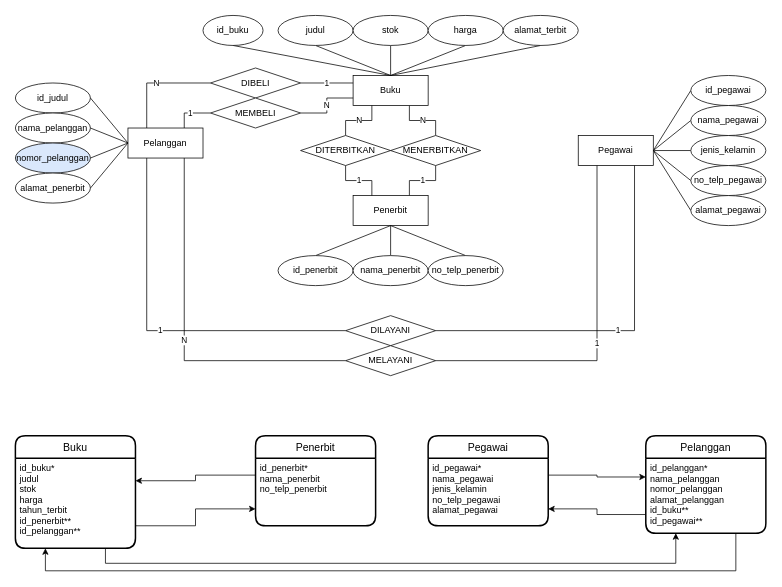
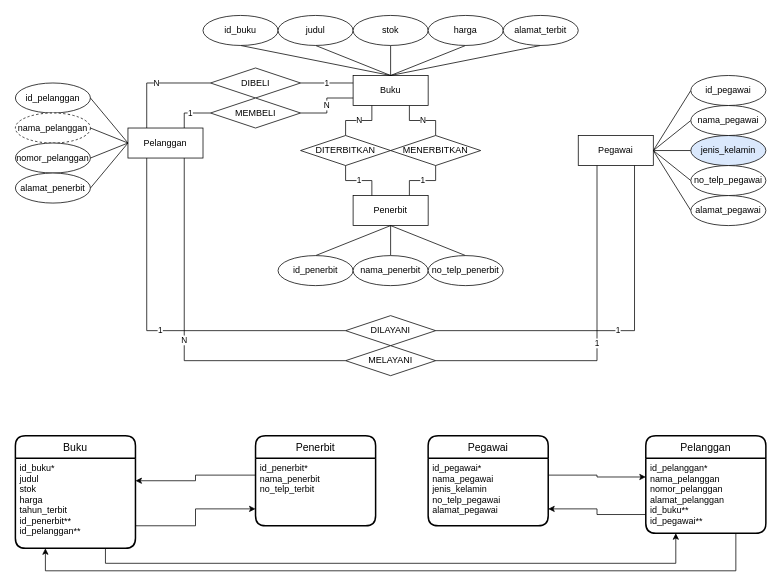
(233, 30) -> (240, 30)
(53, 98) -> (53, 98)
(53, 128) -> (53, 128)
(728, 150) -> (728, 150)
(53, 158) -> (53, 158)
(287, 468) -> (287, 468)
